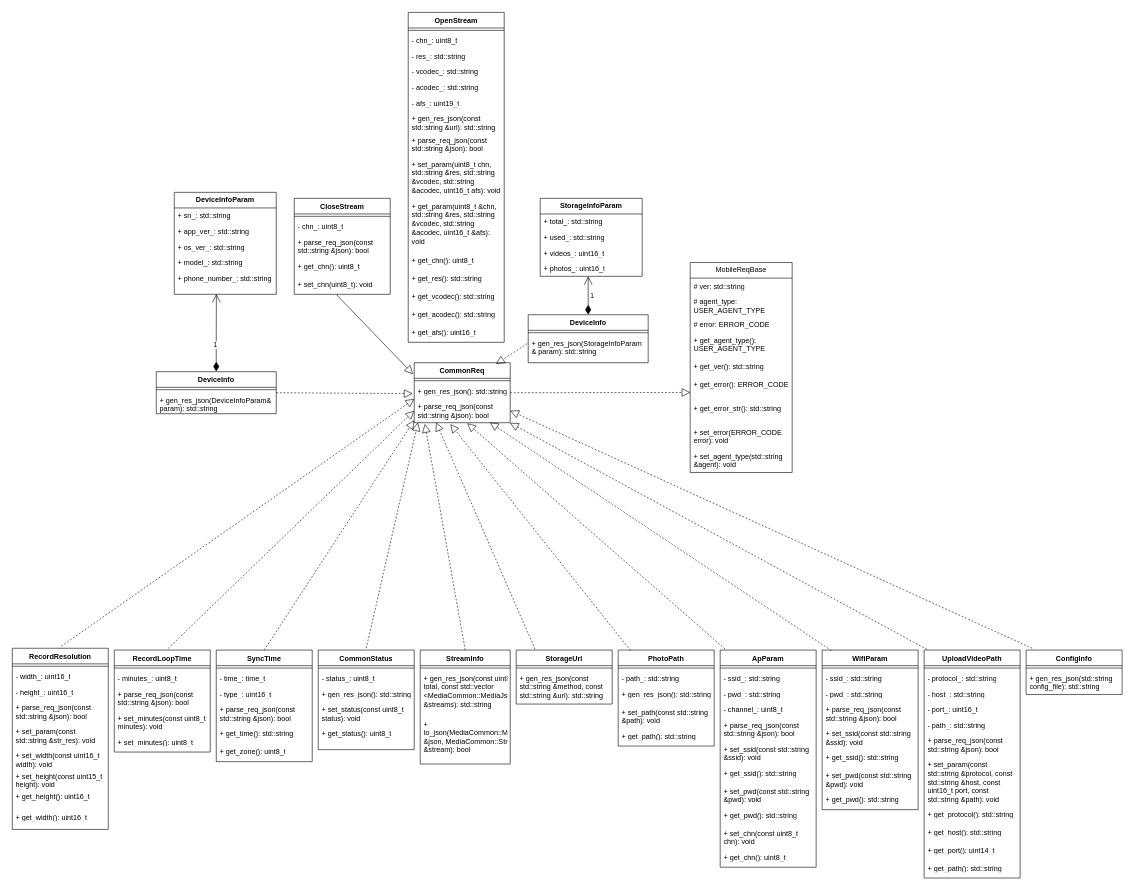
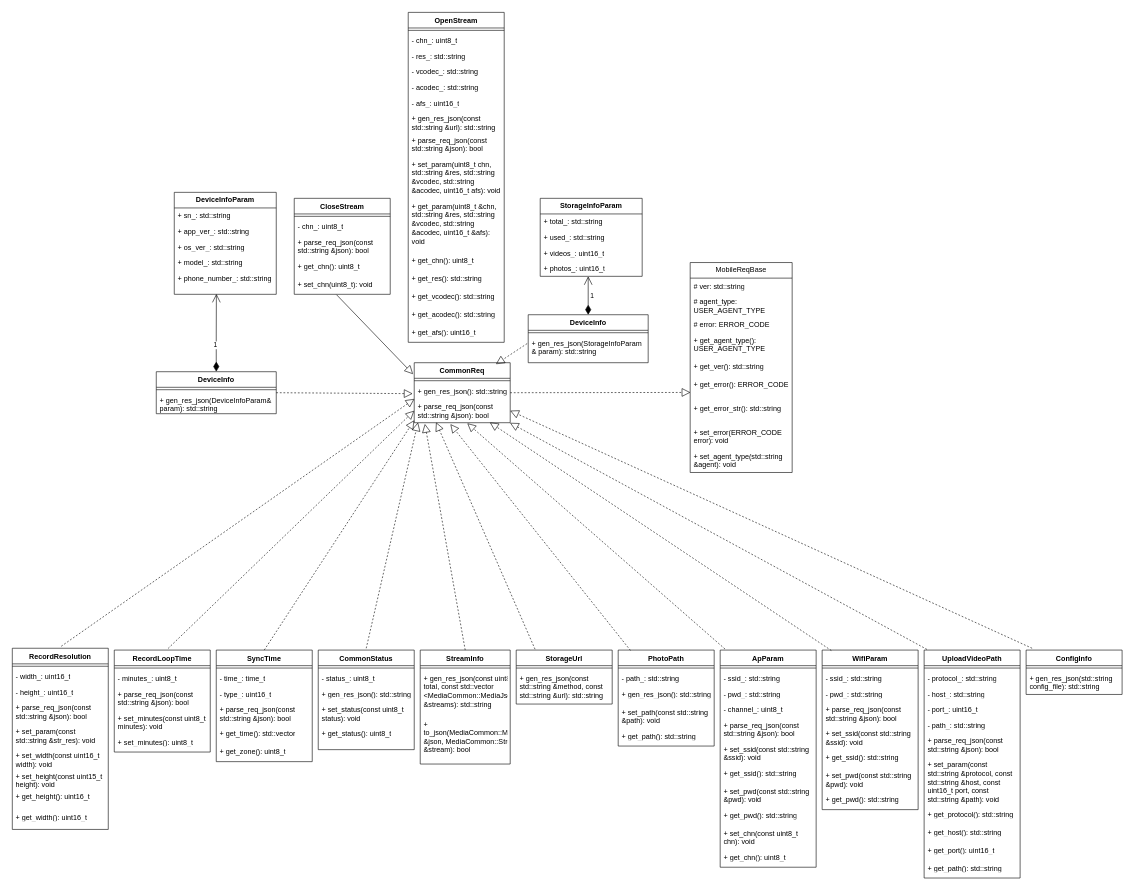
(440, 104) -> (440, 104)
(264, 734) -> (265, 734)
(969, 851) -> (969, 851)
